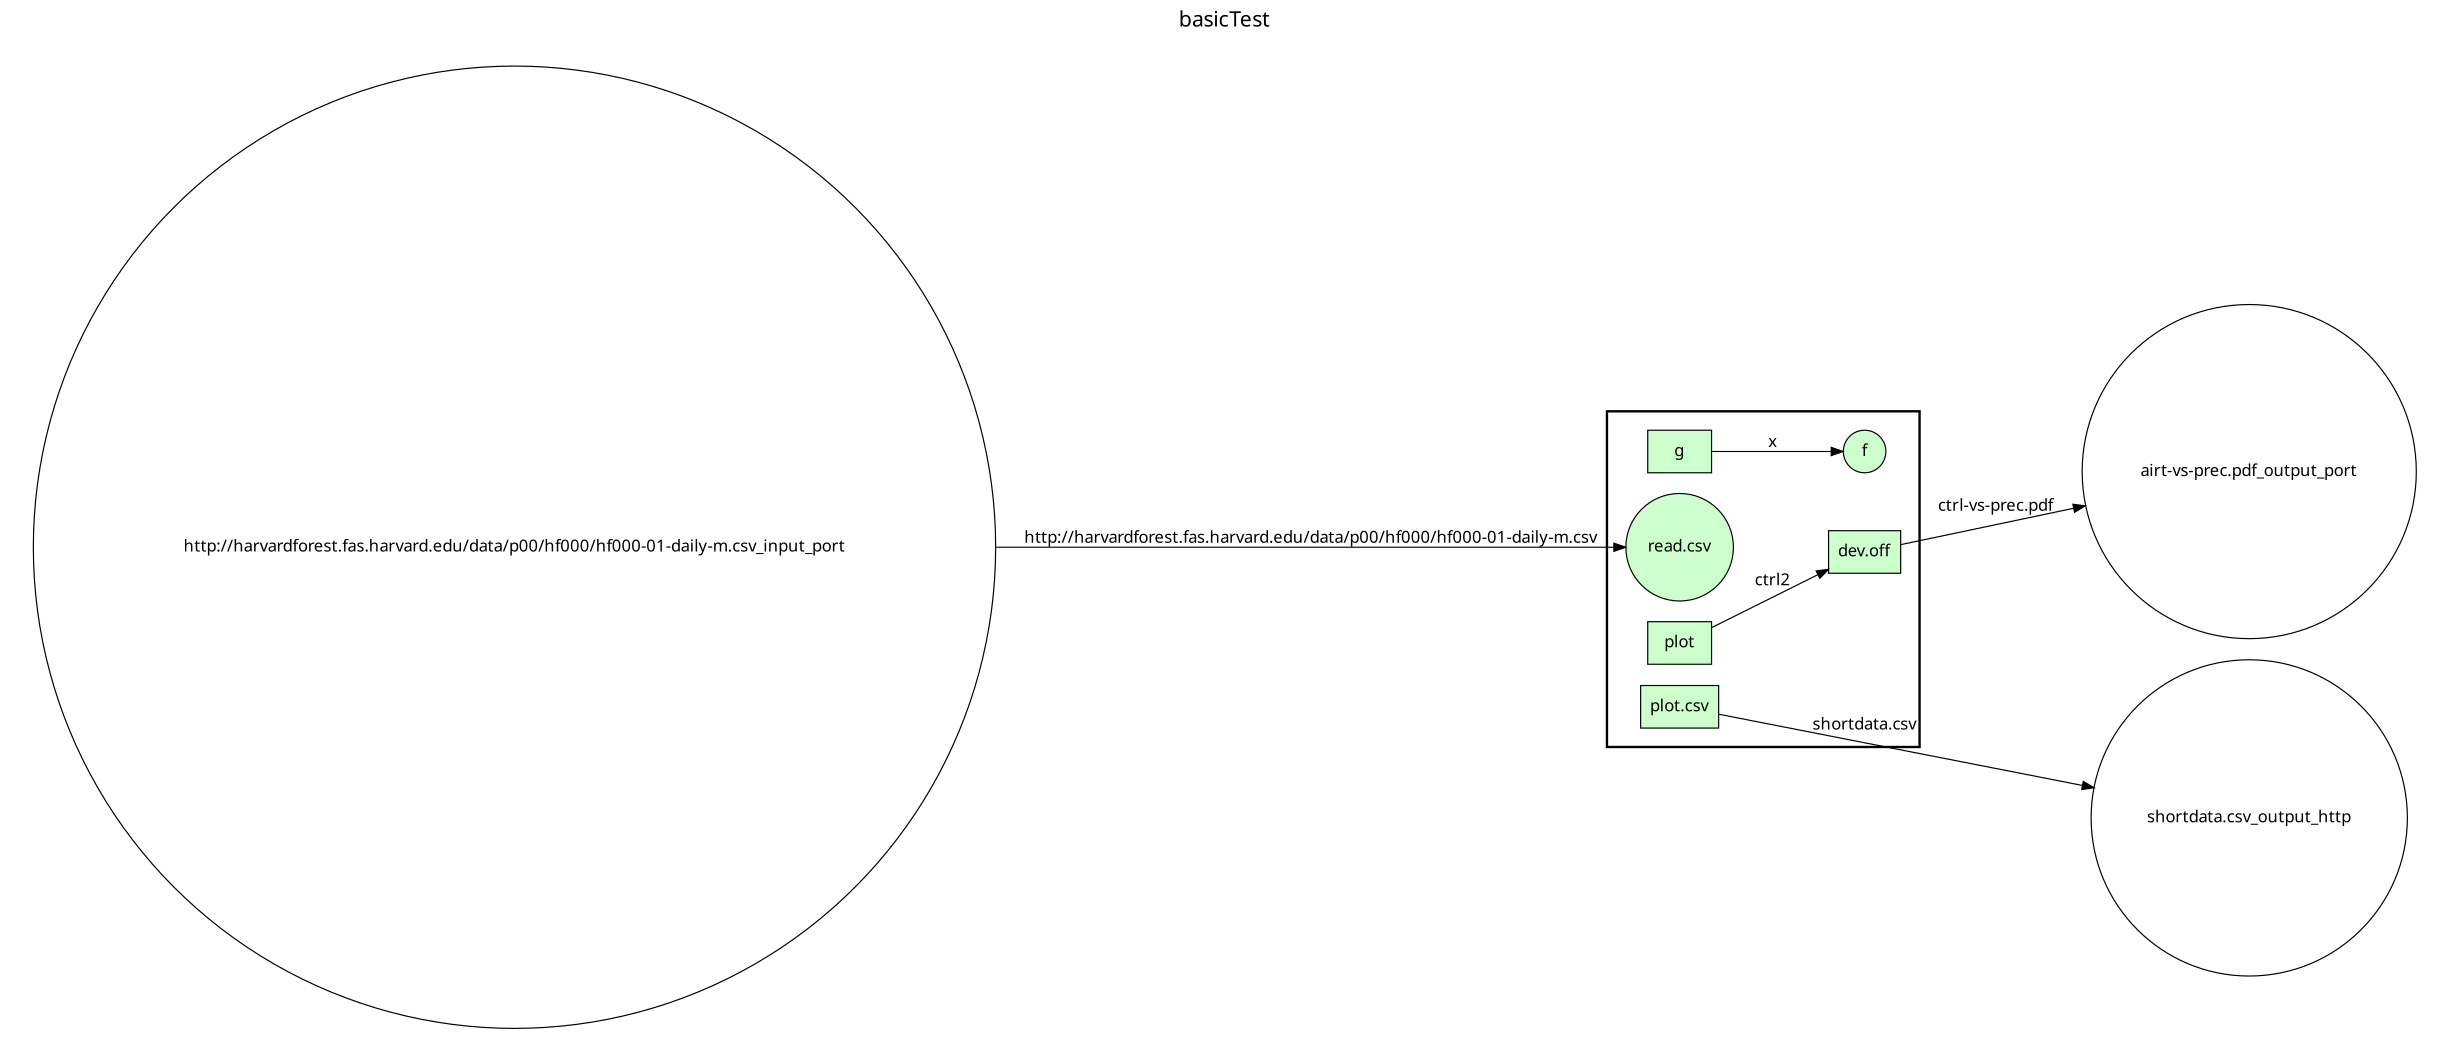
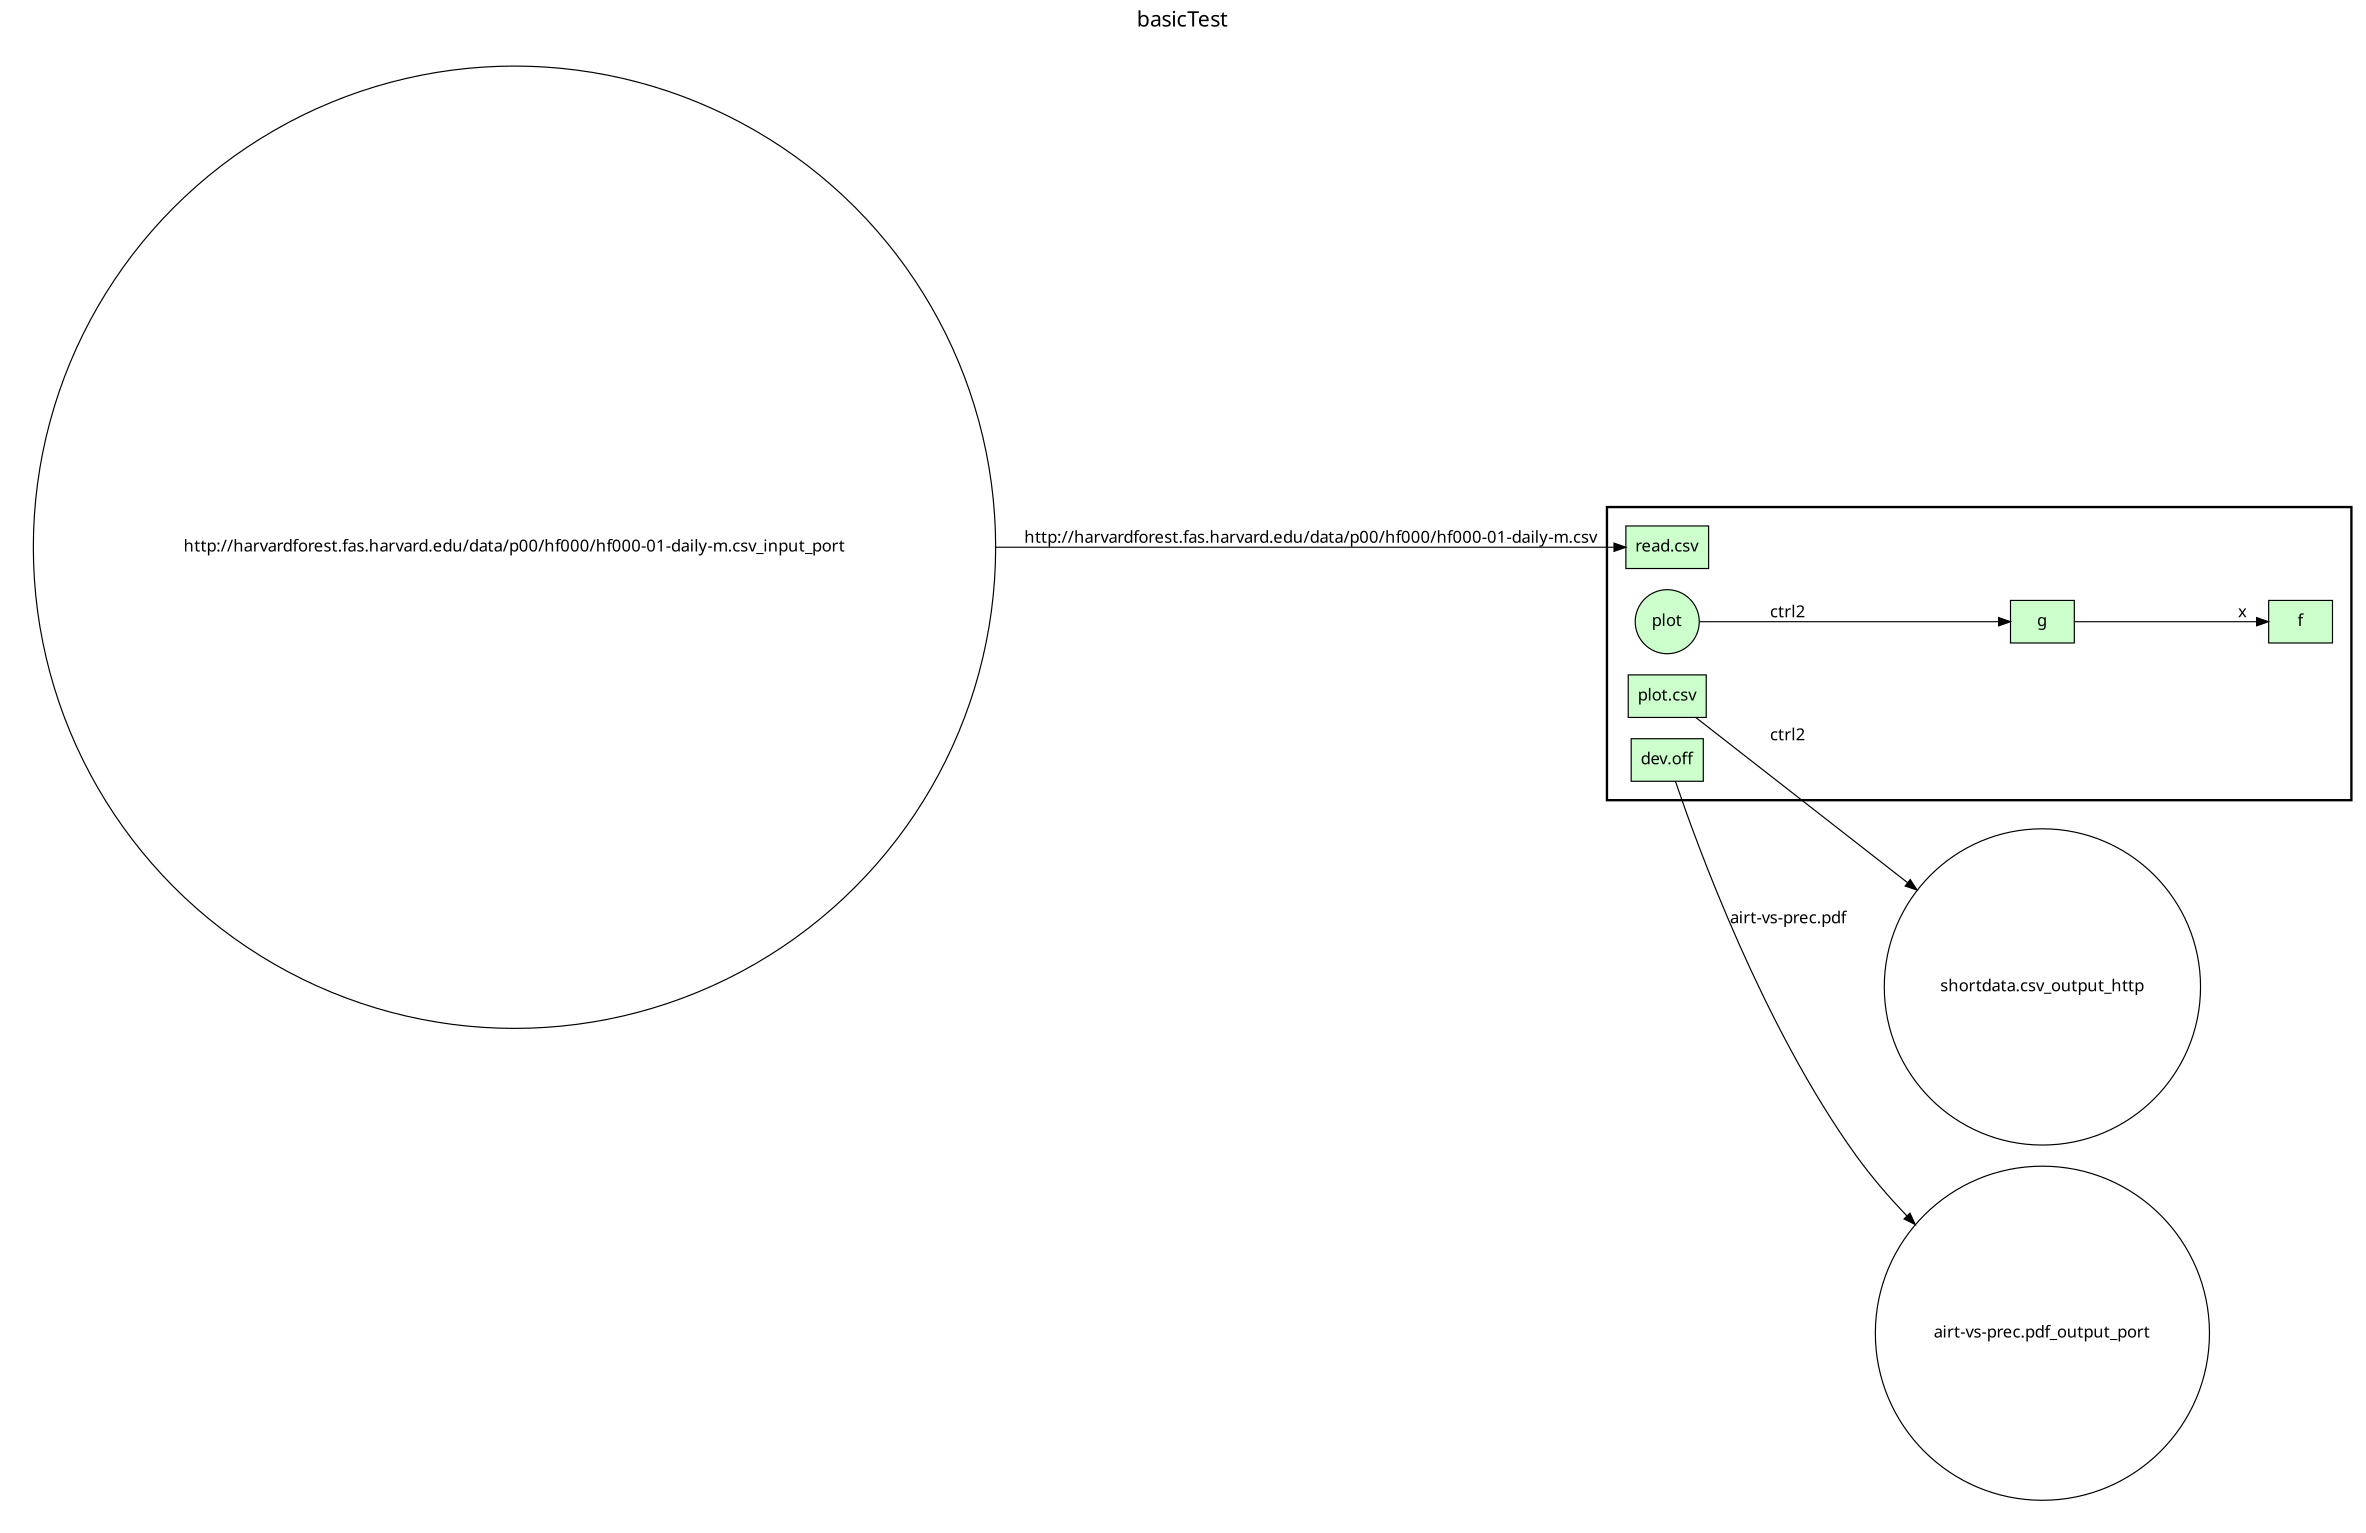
(1865, 452) -> (2301, 622)
(1996, 506) -> (1788, 919)
(1680, 547) -> (1667, 547)
(1765, 601) -> (1849, 622)
(1680, 643) -> (1667, 622)
(1865, 725) -> (1788, 736)
